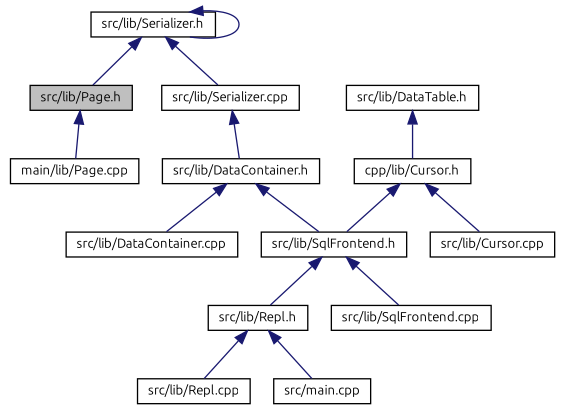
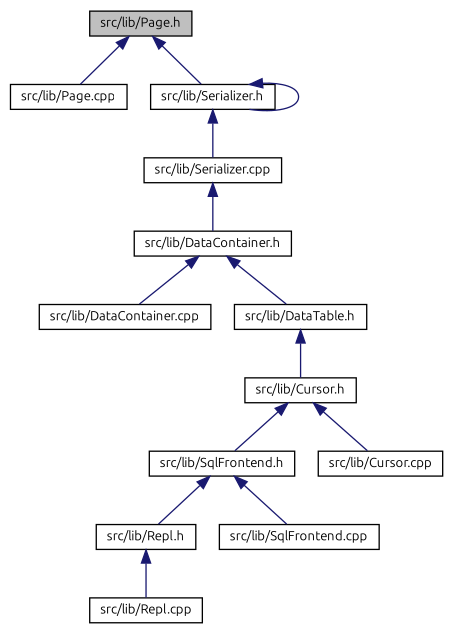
(112, 66) -> (182, 65)
(75, 171) -> (69, 97)
(413, 171) -> (301, 390)
(293, 212) -> (262, 284)
(322, 391) -> none
